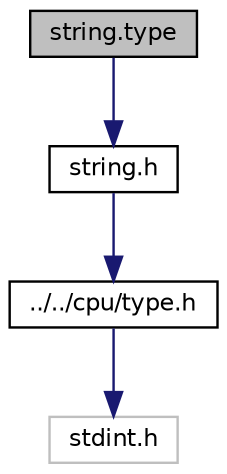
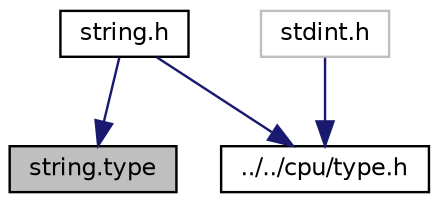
(114, 89) -> (112, 90)
(114, 360) -> (325, 89)
